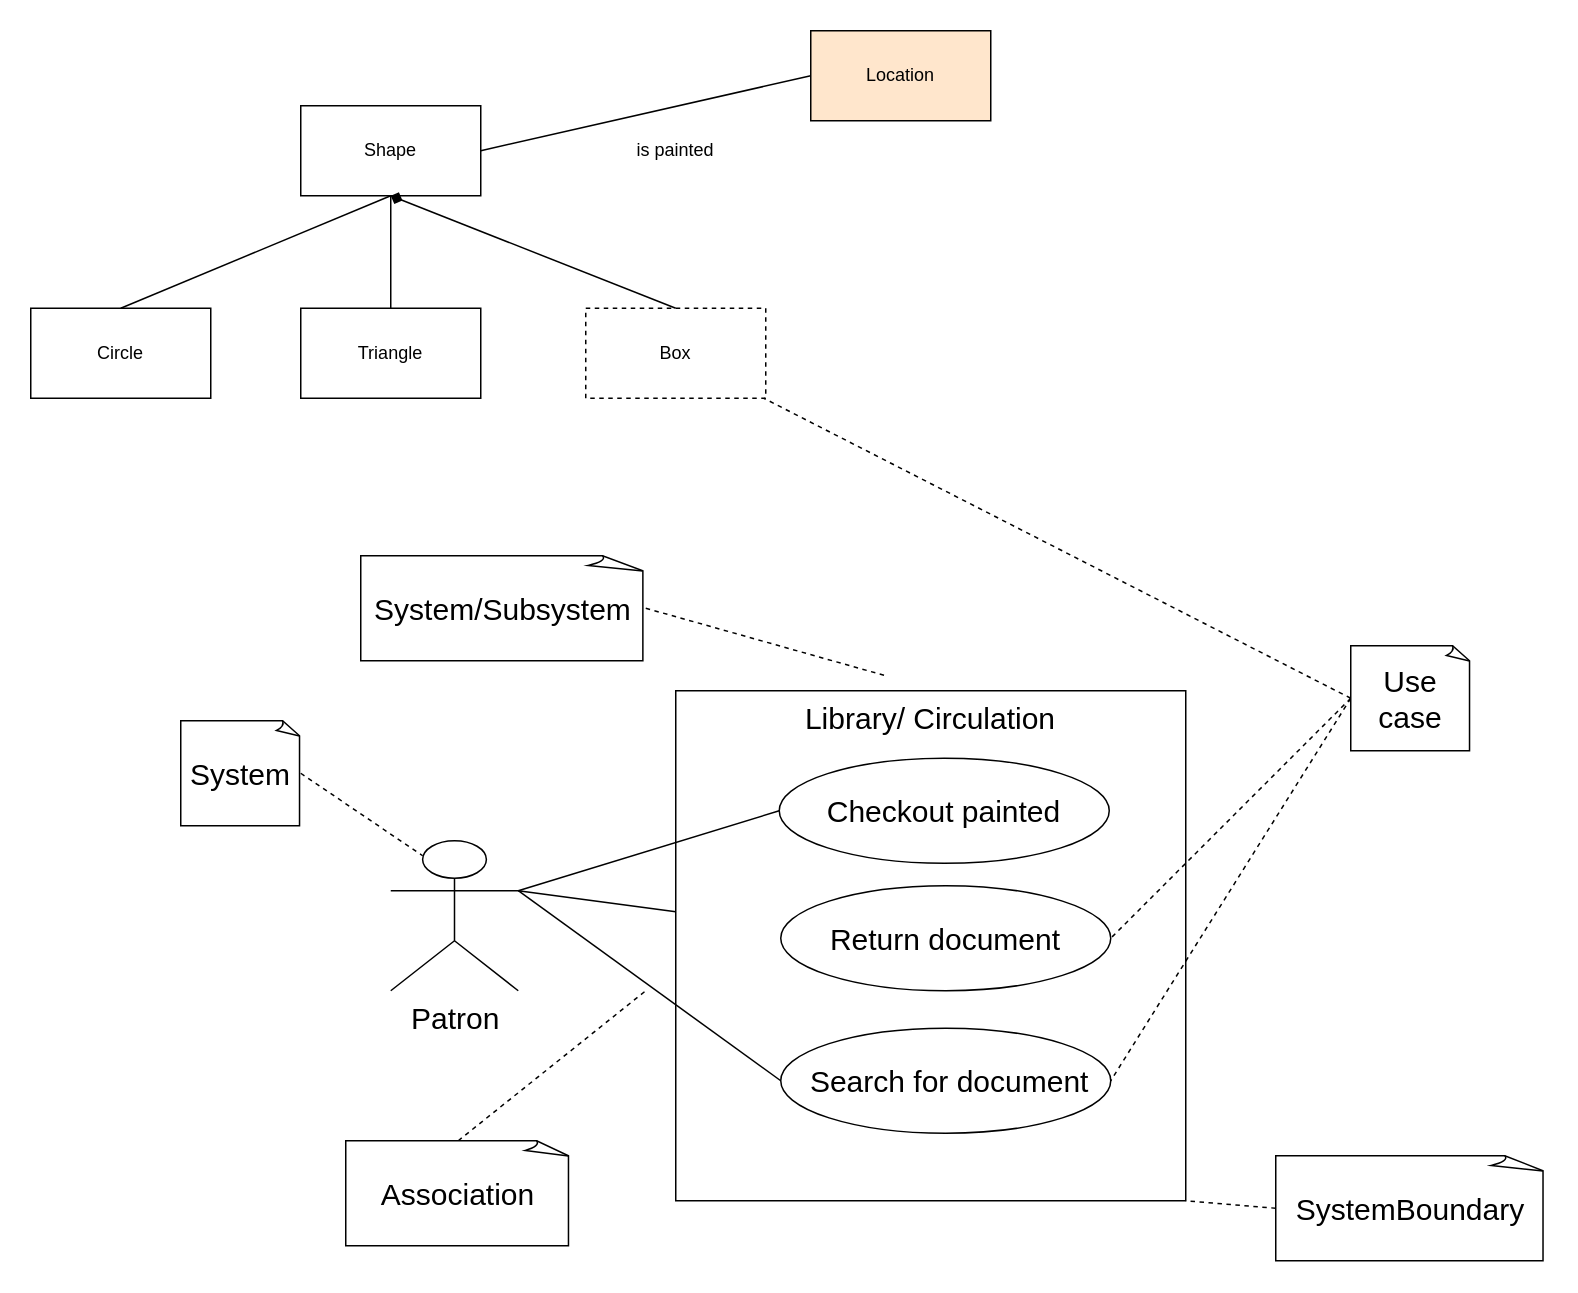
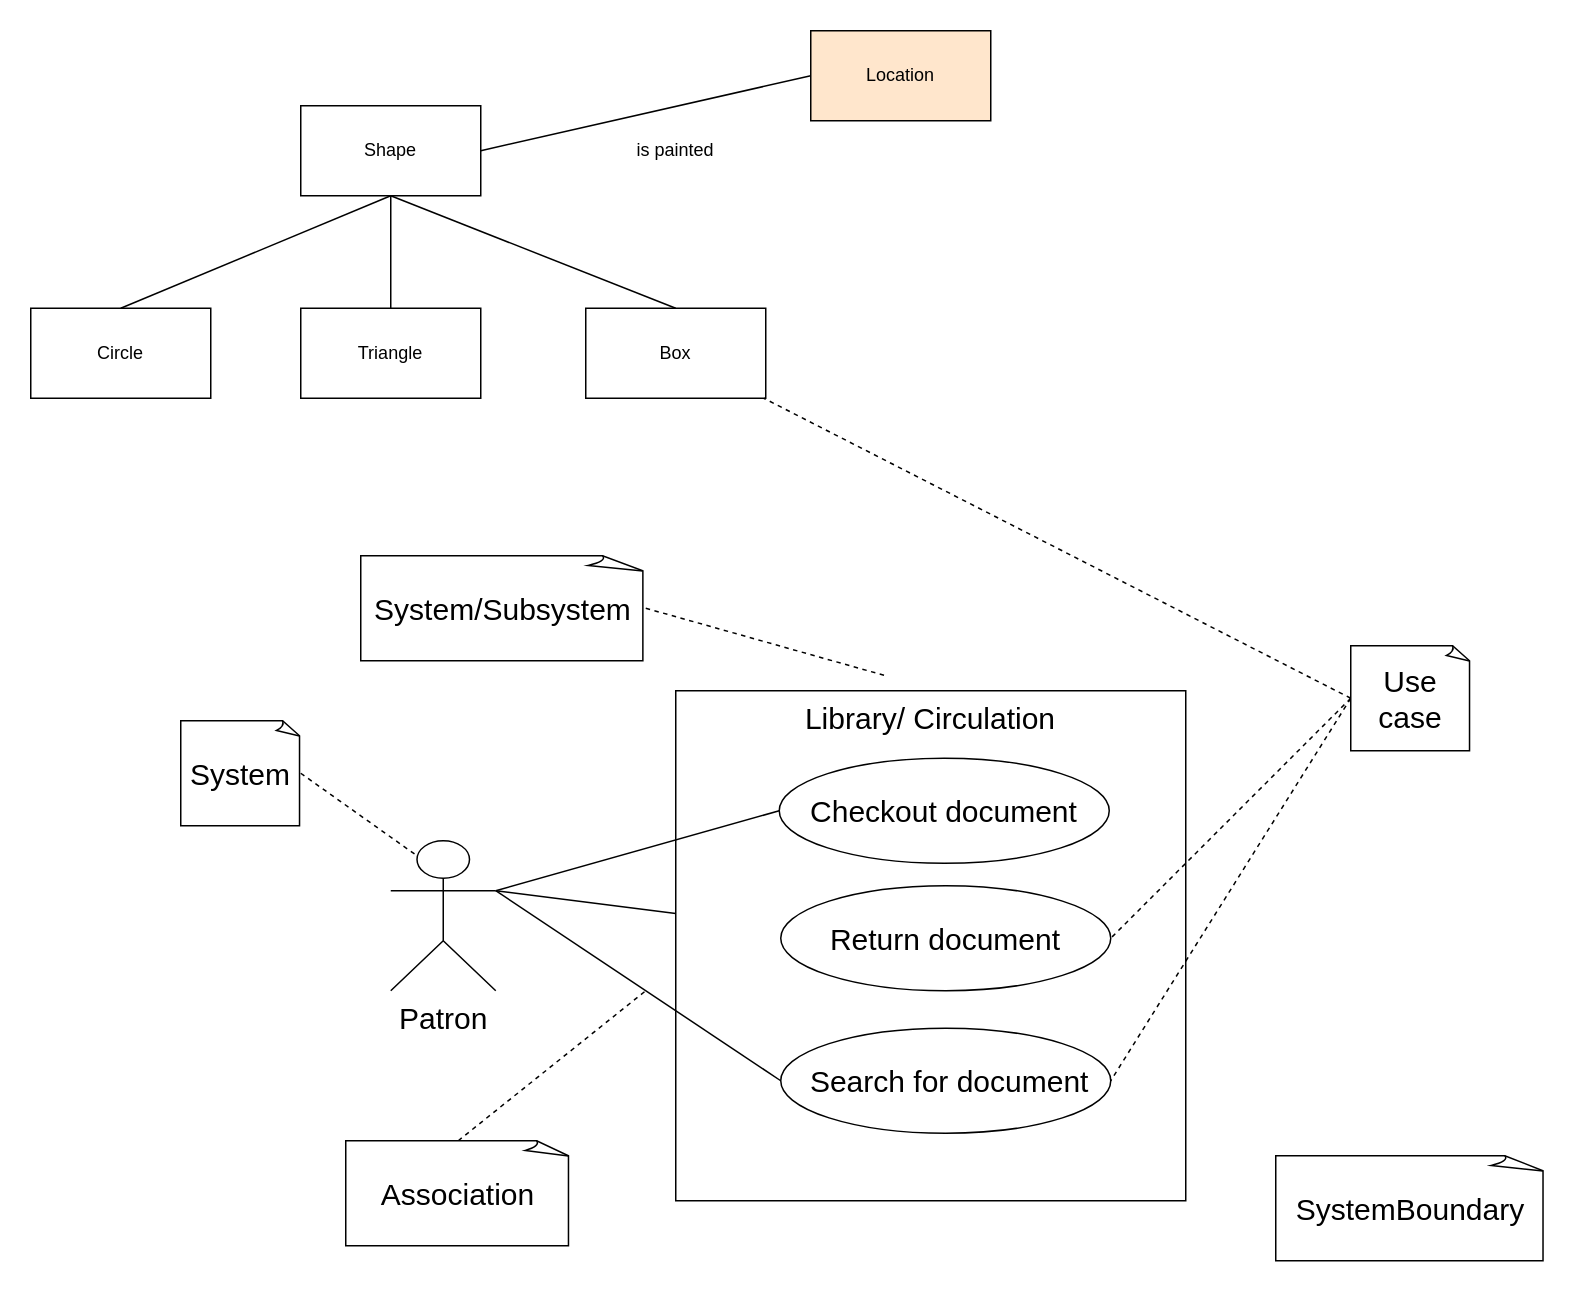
(402, 200) -> (397, 198)
(676, 353) -> (676, 353)
(944, 811) -> (944, 811)
(455, 916) -> (443, 916)
(1234, 1205) -> none
